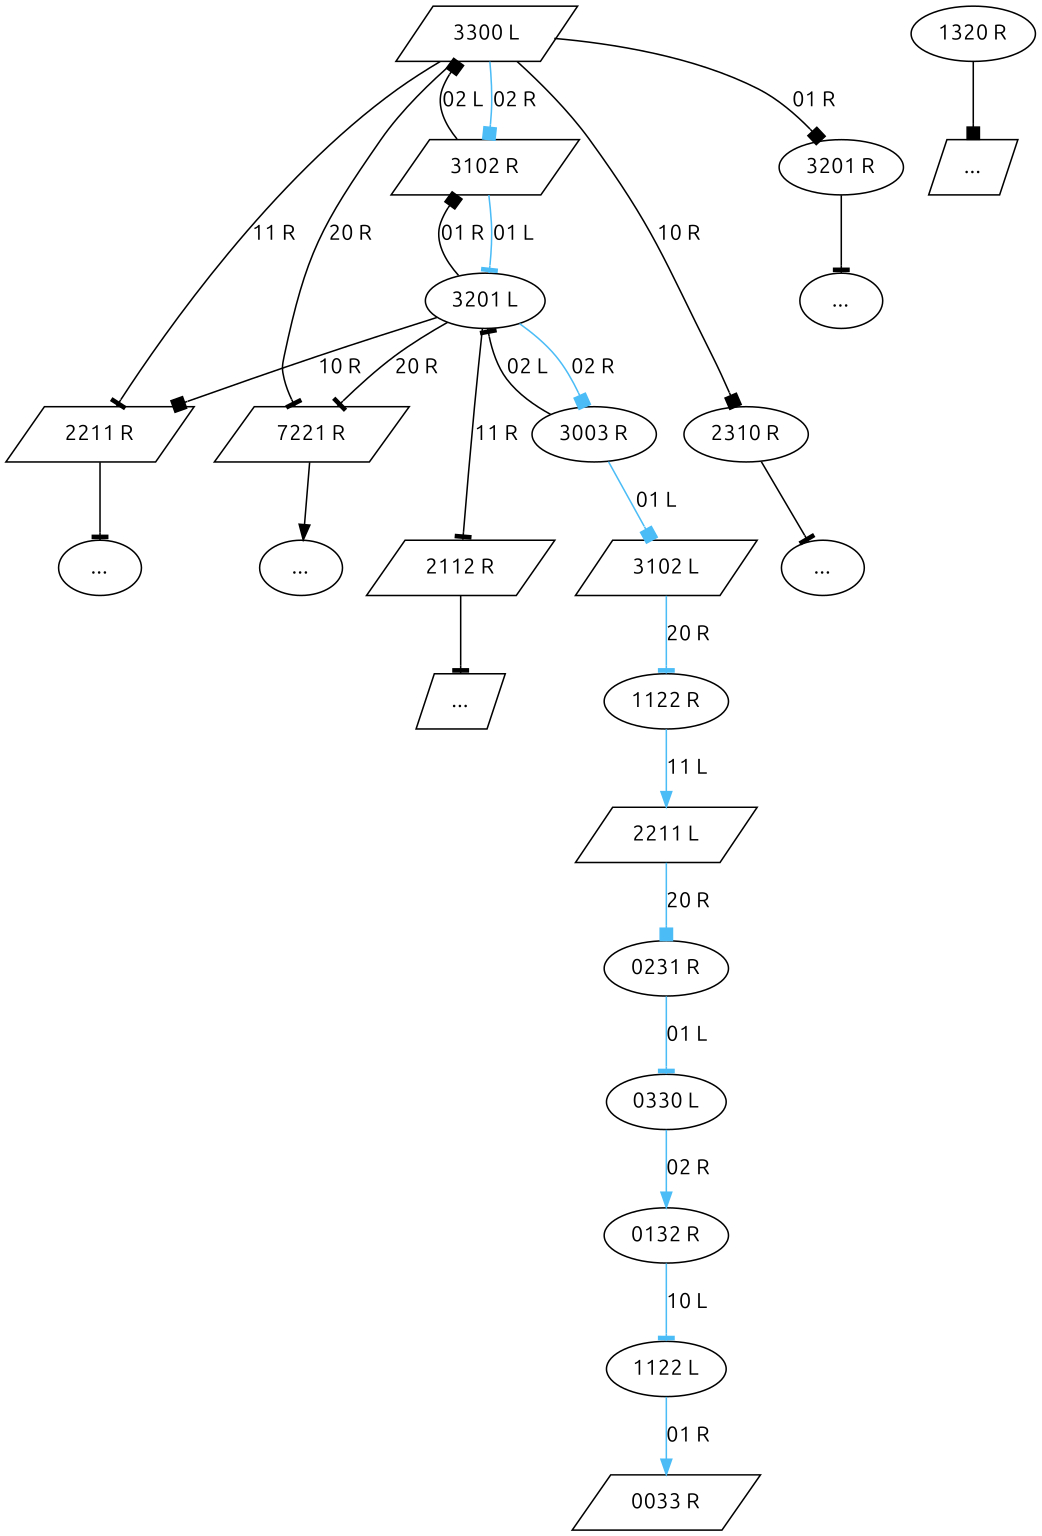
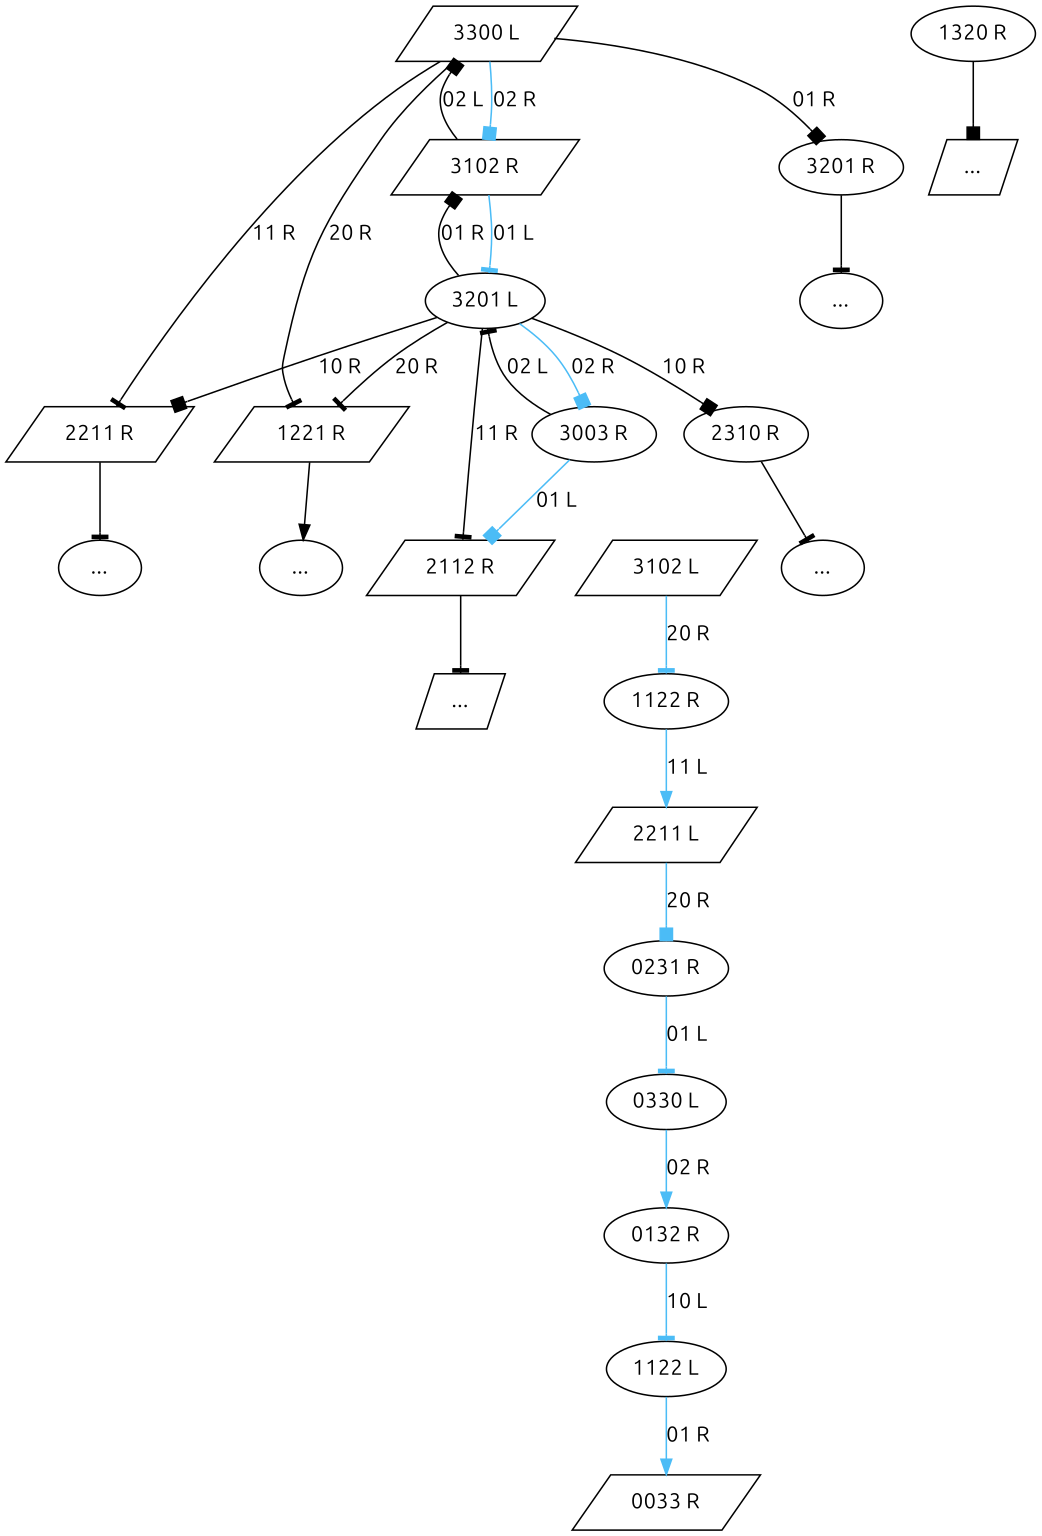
(640, 216) -> (619, 355)
(312, 434) -> (312, 434)
(626, 494) -> (534, 494)
